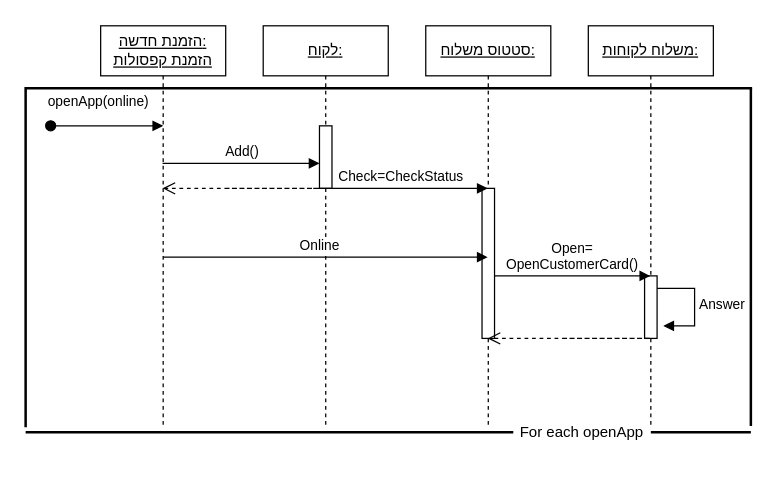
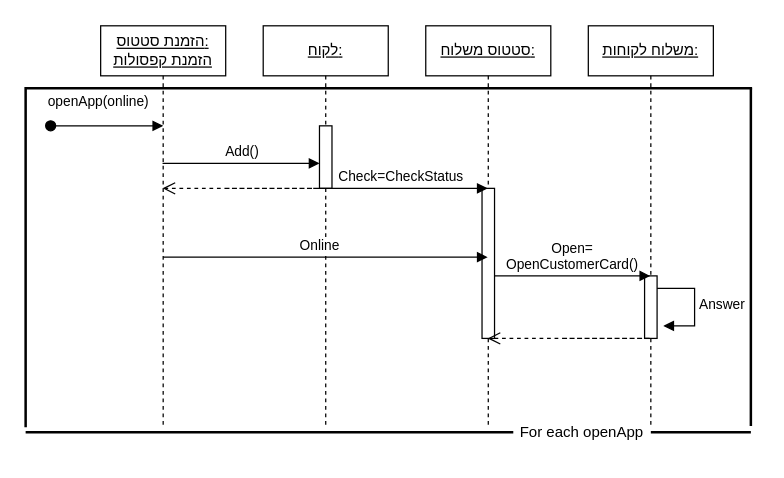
(163, 51) -> (163, 51)
